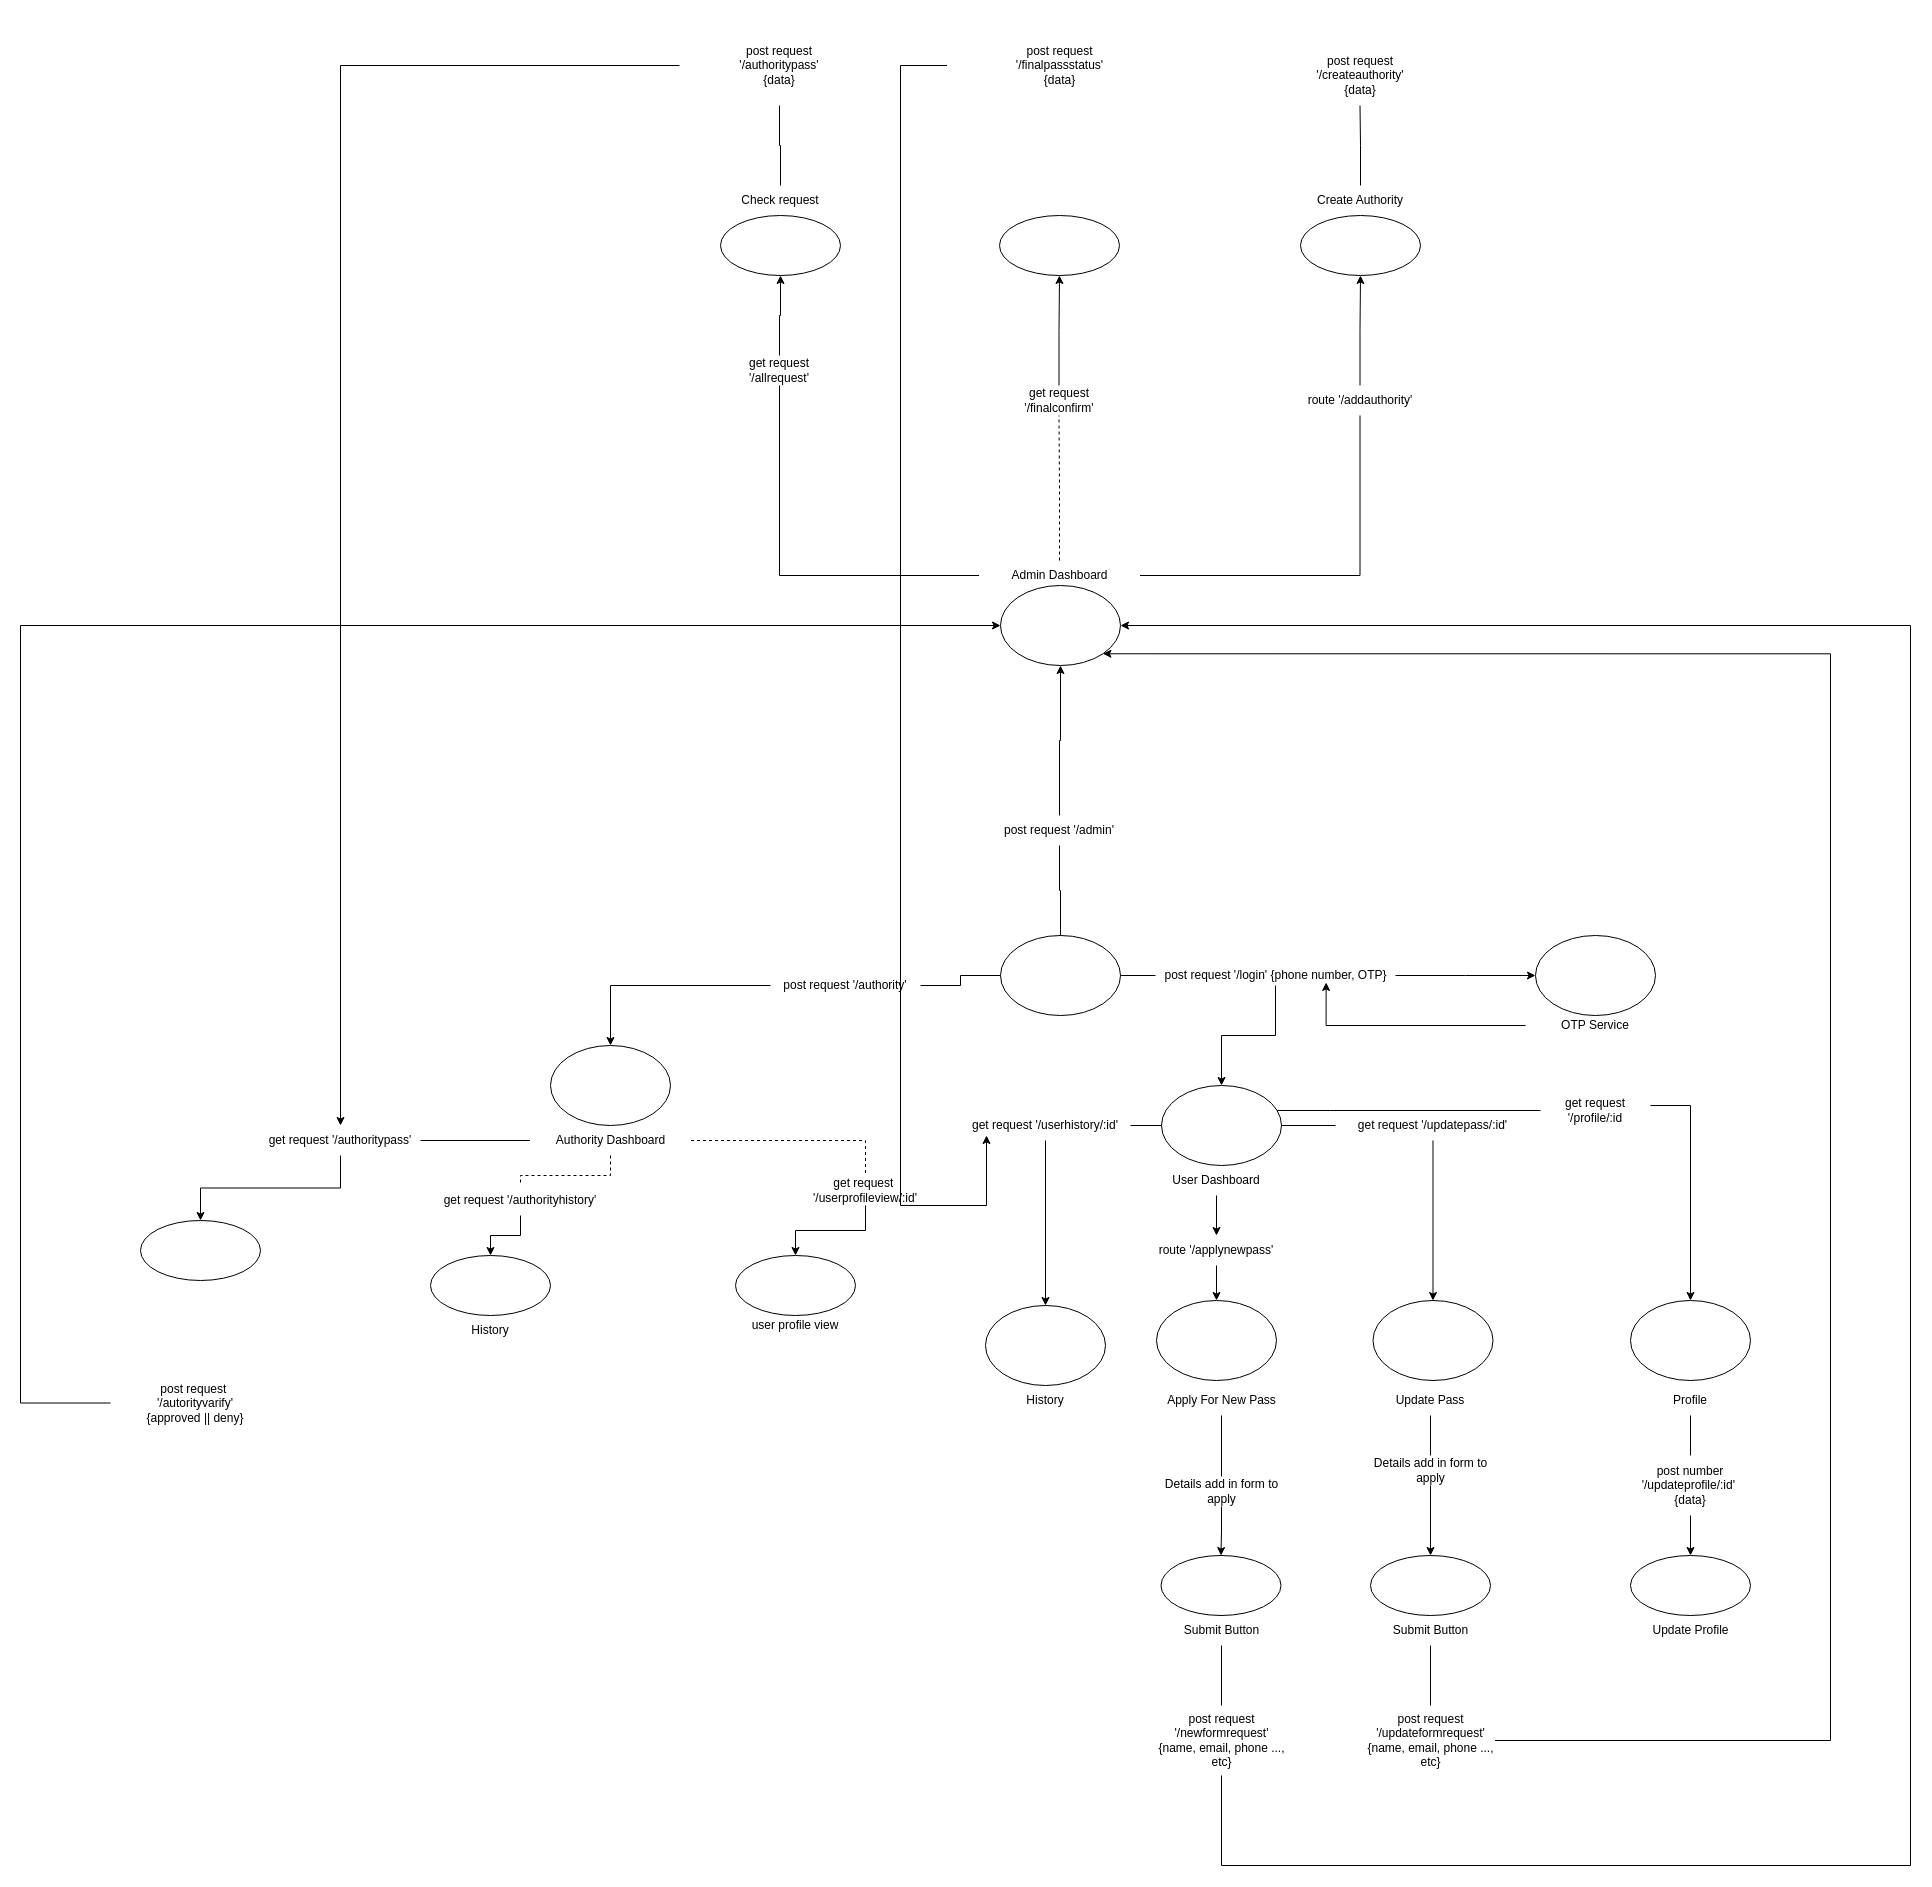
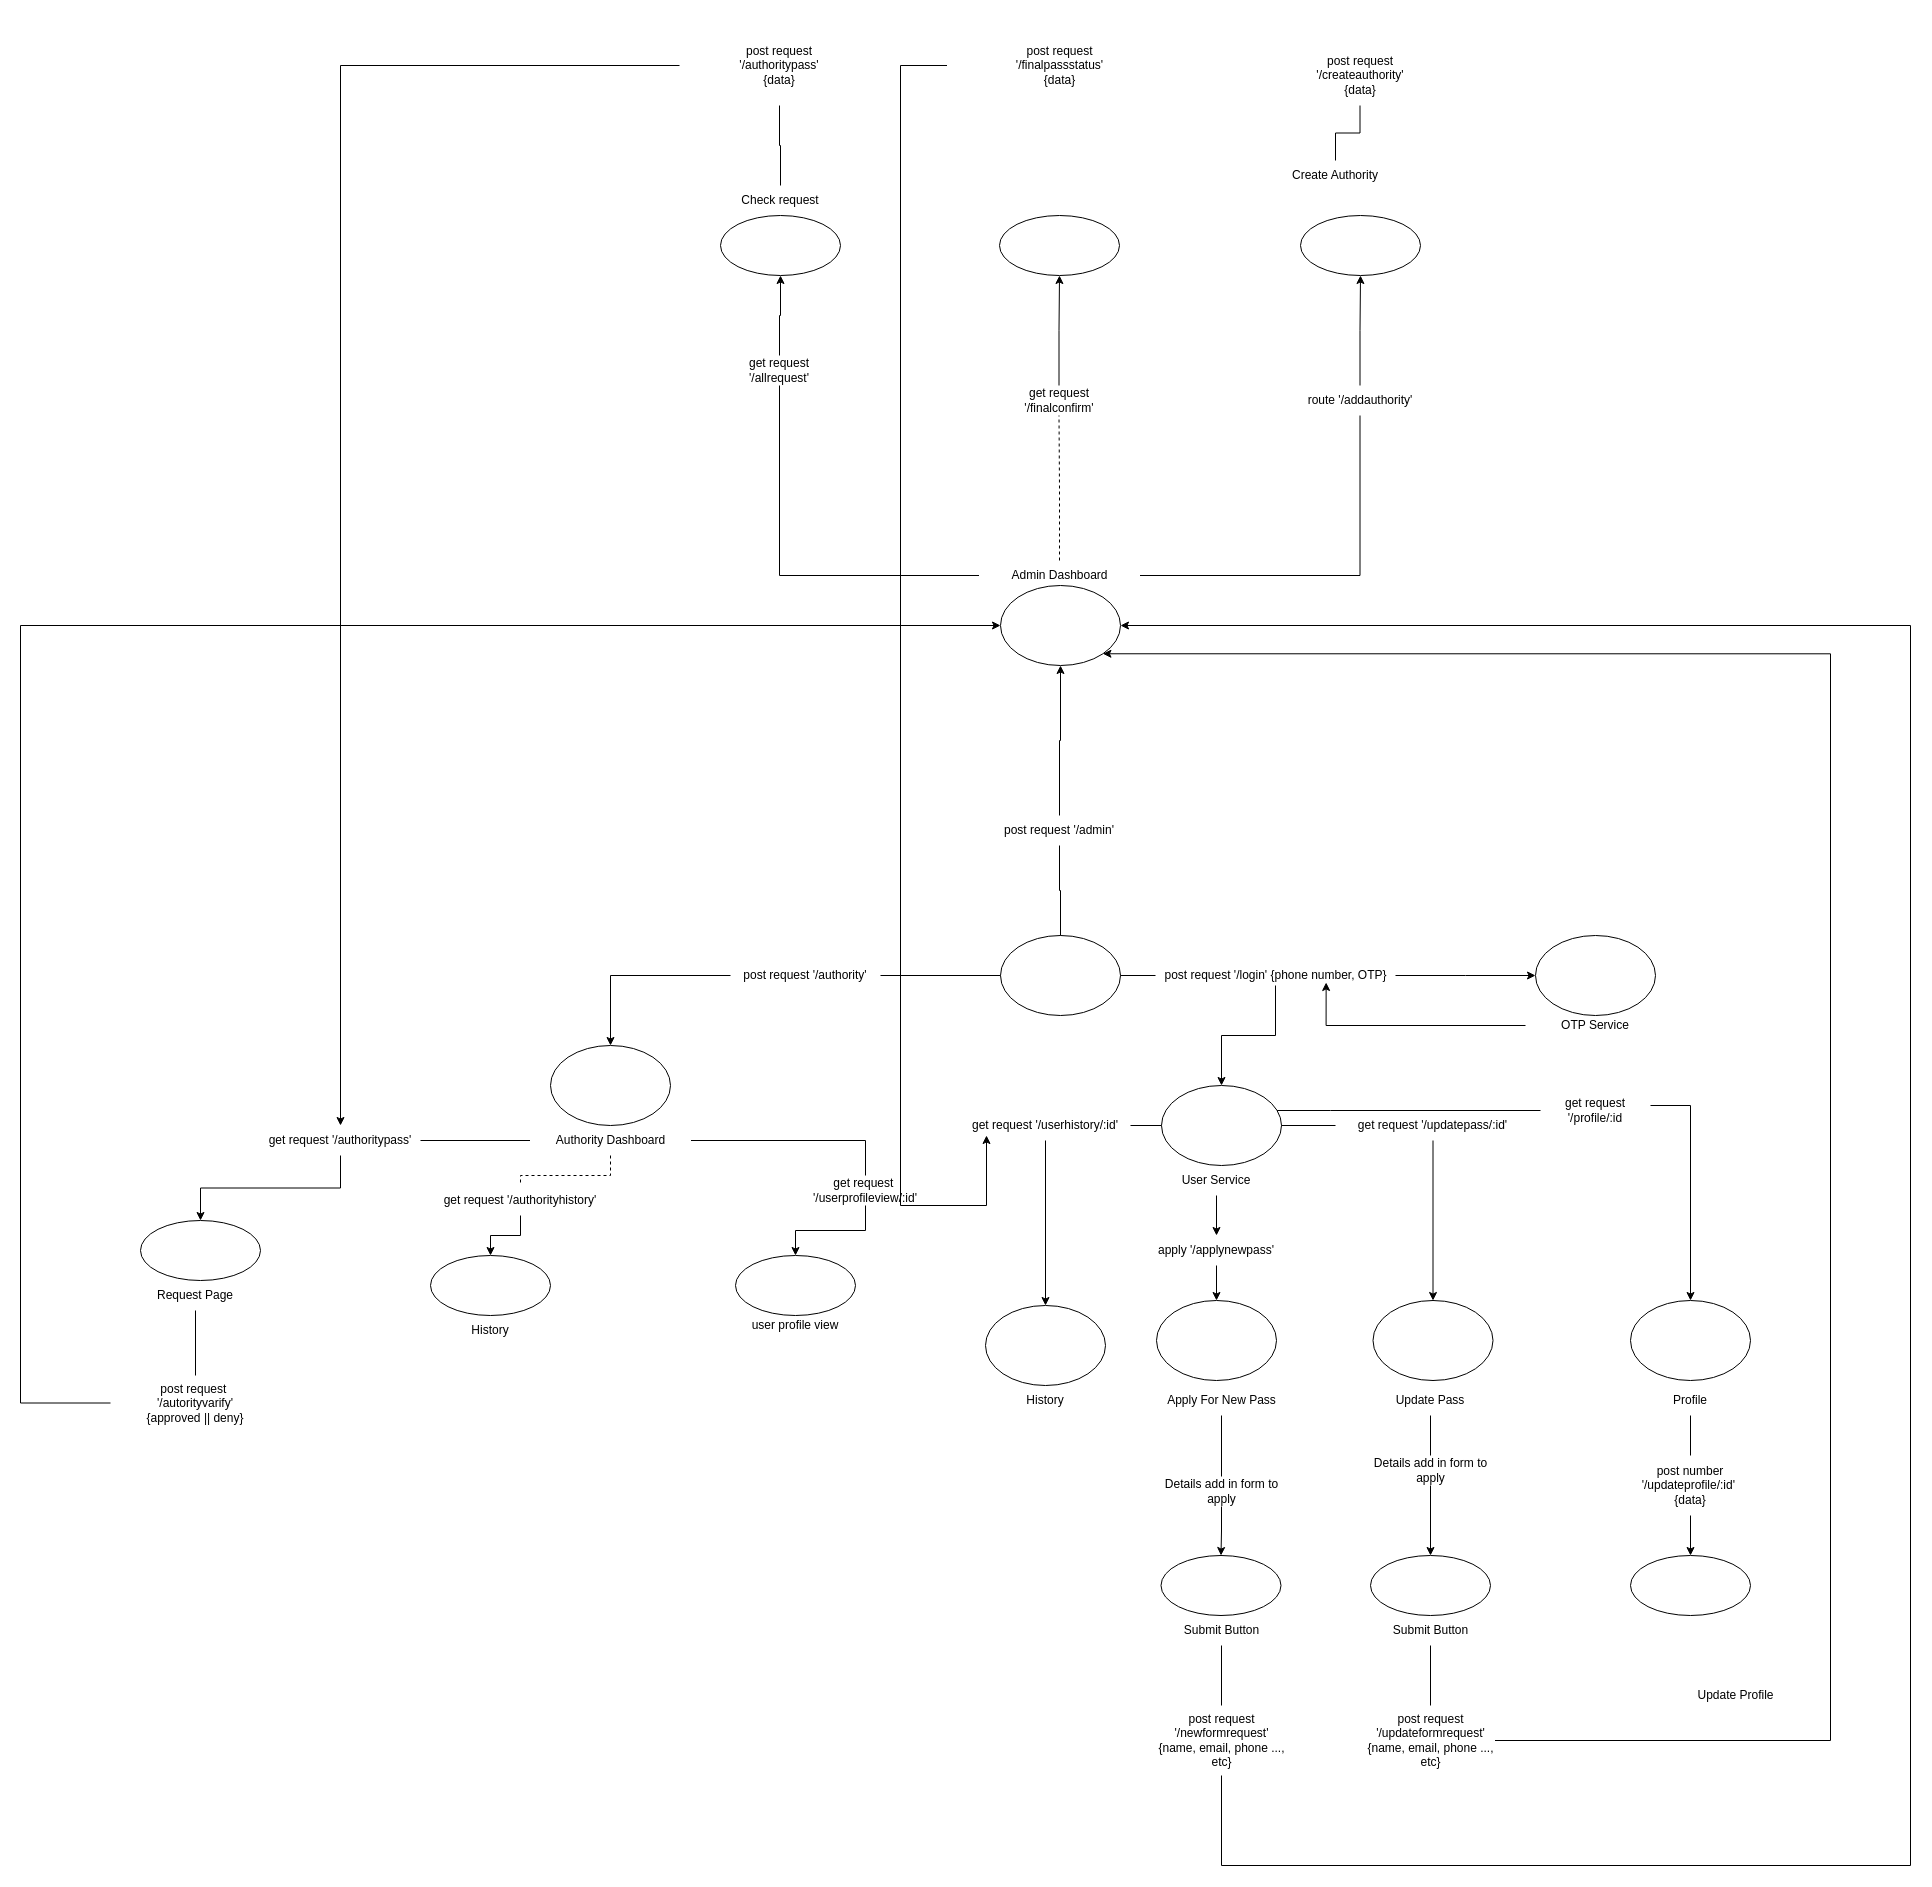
(1361, 201) -> (1336, 176)
(846, 986) -> (806, 976)
(796, 1141) -> (796, 1141)
(1217, 1181) -> (1217, 1181)
(1217, 1251) -> (1217, 1251)
none -> (196, 1296)
none -> (196, 1343)
(1691, 1631) -> (1736, 1696)
